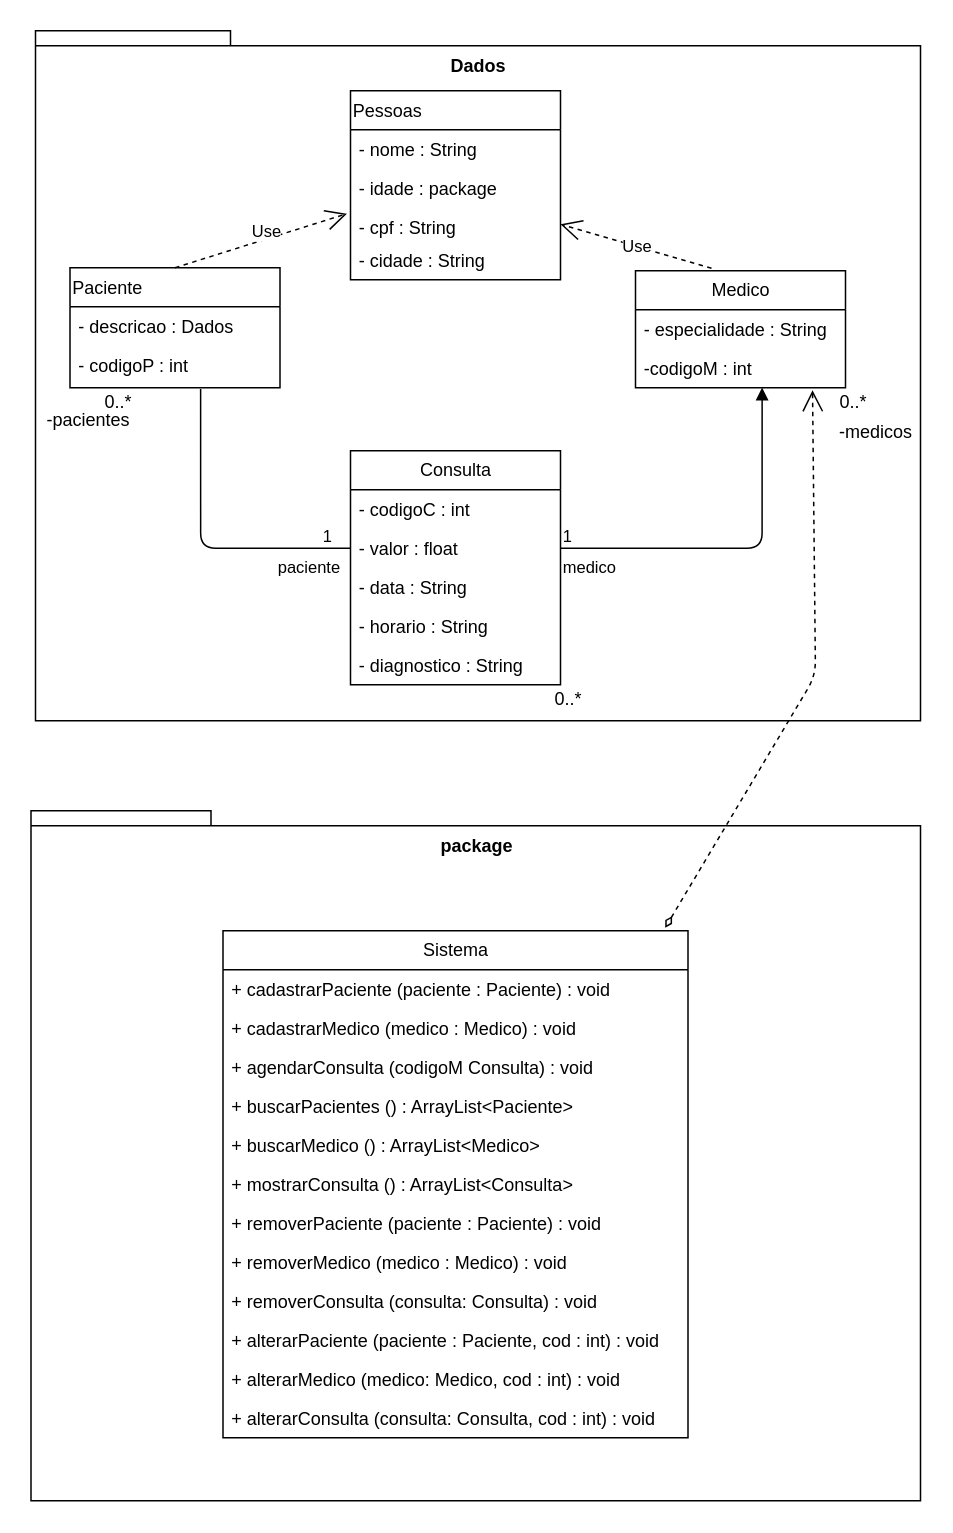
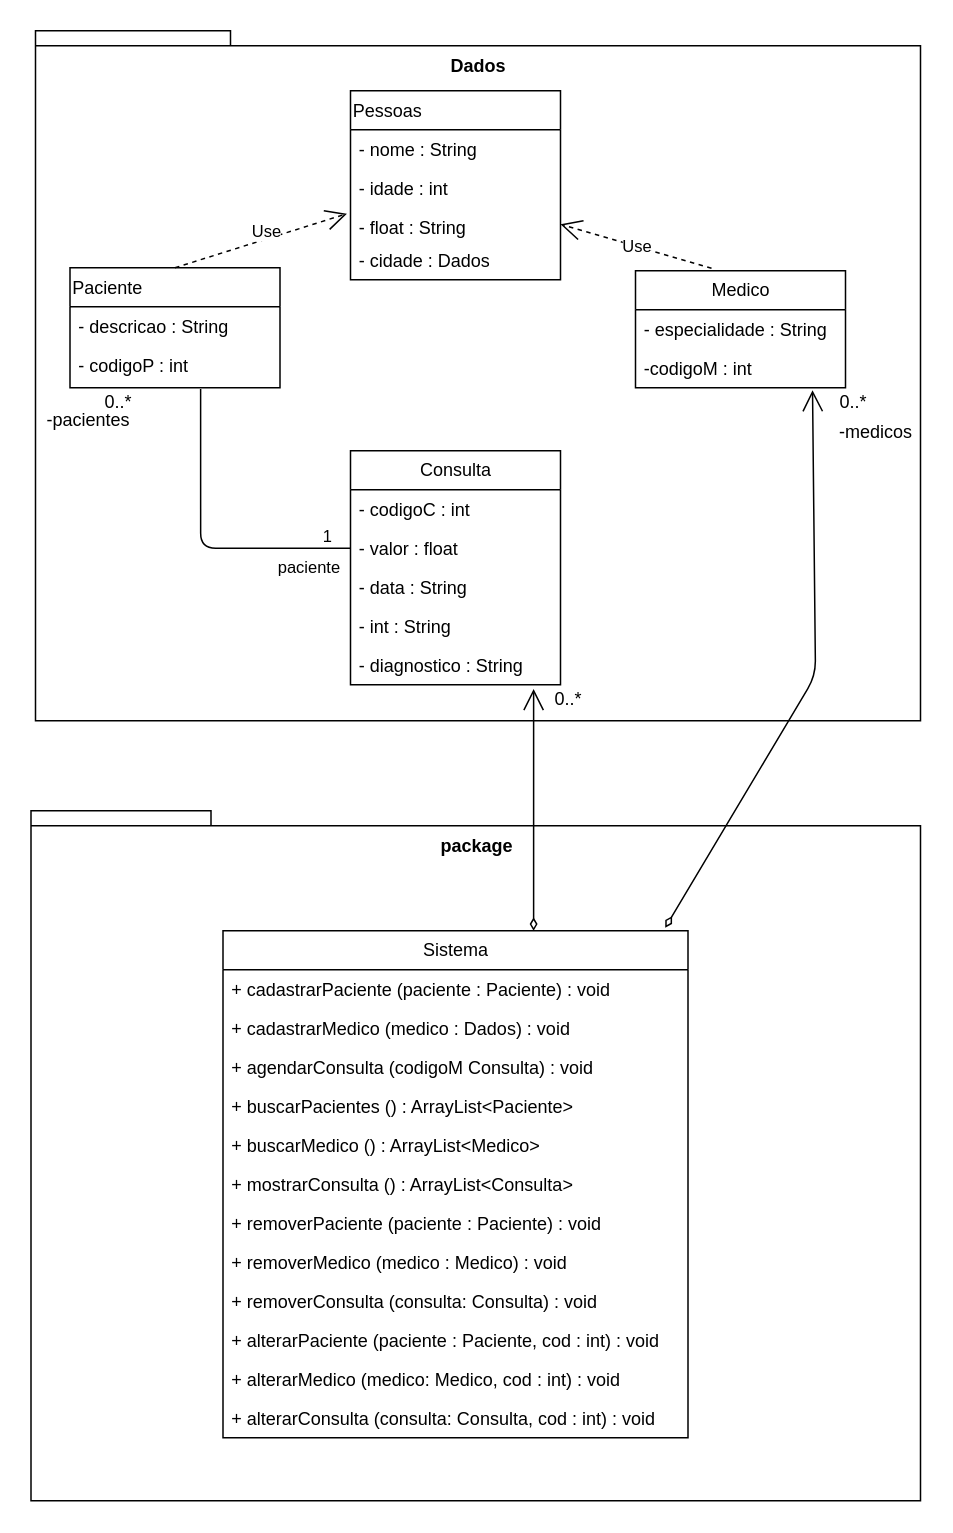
(432, 189) -> (410, 189)
(417, 228) -> (425, 228)
(431, 262) -> (428, 262)
(162, 327) -> (165, 327)
(730, 548) -> none
(436, 628) -> (416, 628)
(814, 674) -> (814, 674)
none -> (533, 806)
(415, 1029) -> (412, 1029)
